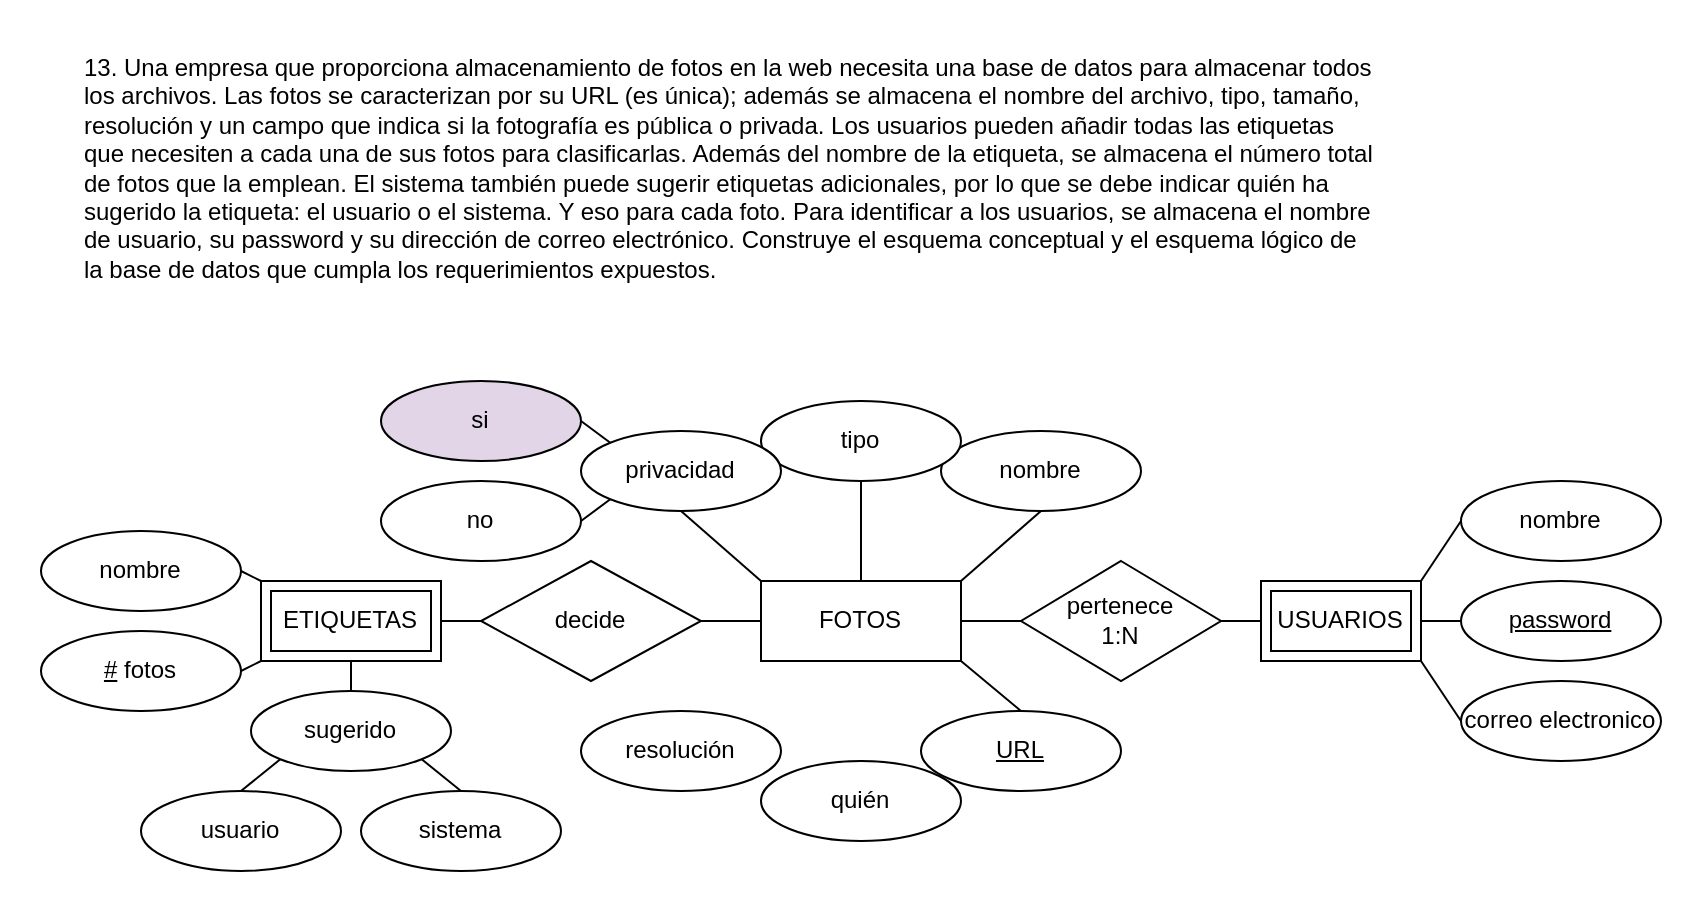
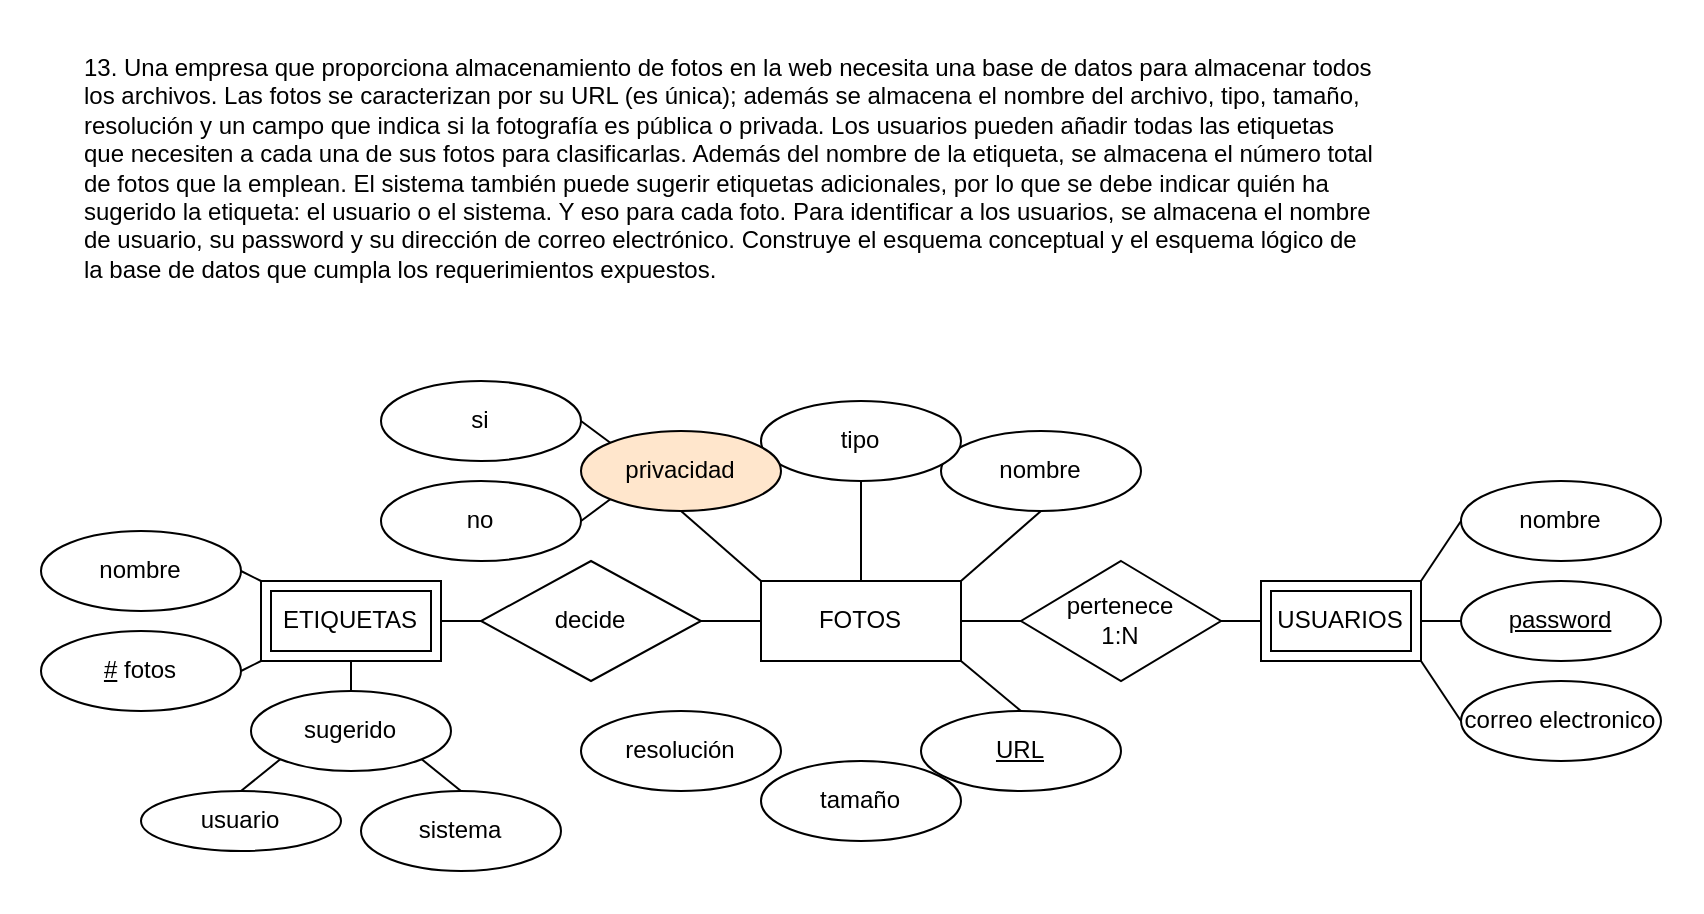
(481, 421) -> (481, 421)
(681, 471) -> (681, 471)
(861, 801) -> (861, 801)
(241, 831) -> (241, 821)
